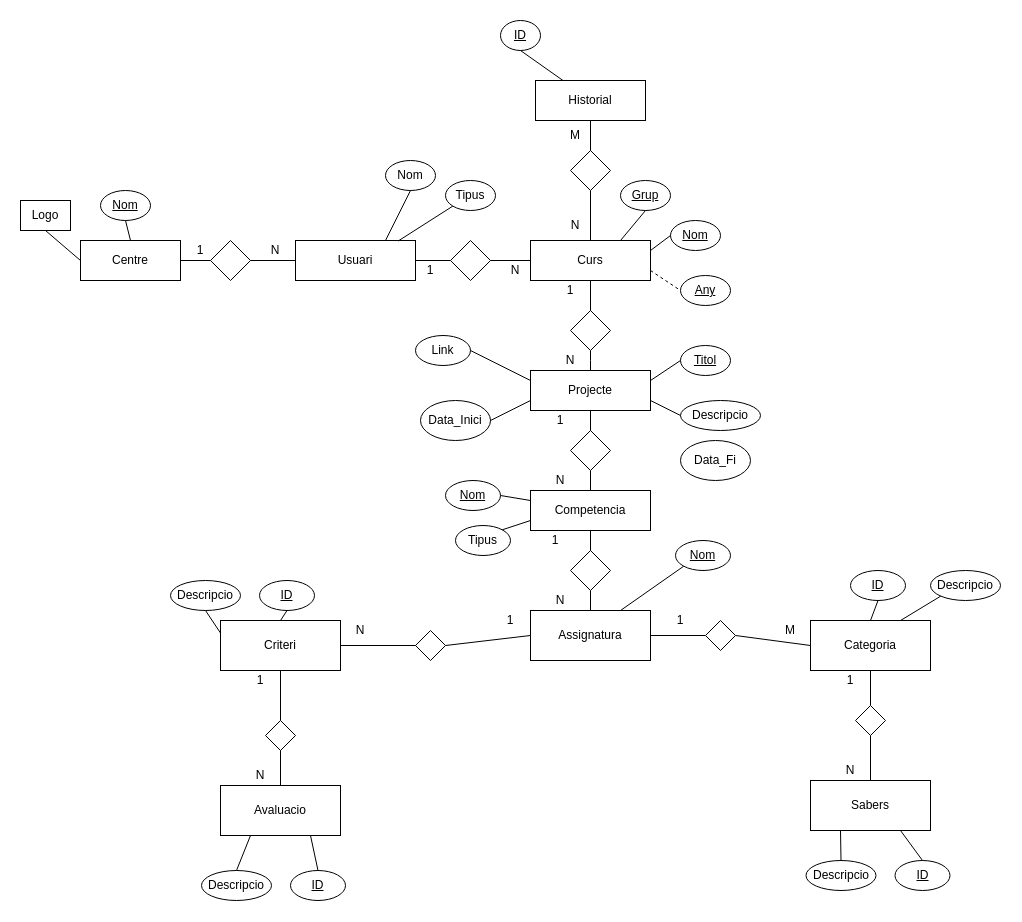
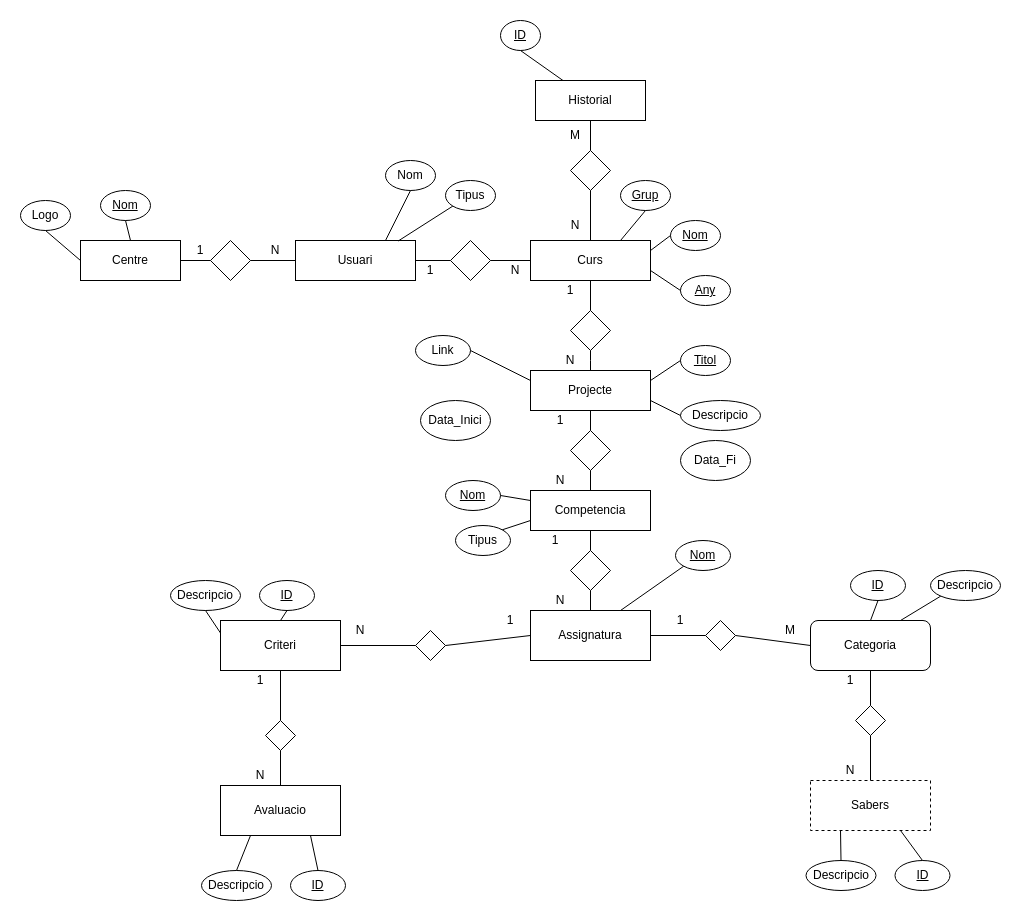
(46, 216) -> (46, 216)
(666, 281) -> (666, 281)
(511, 411) -> none
(871, 646) -> (871, 646)
(871, 806) -> (871, 806)
